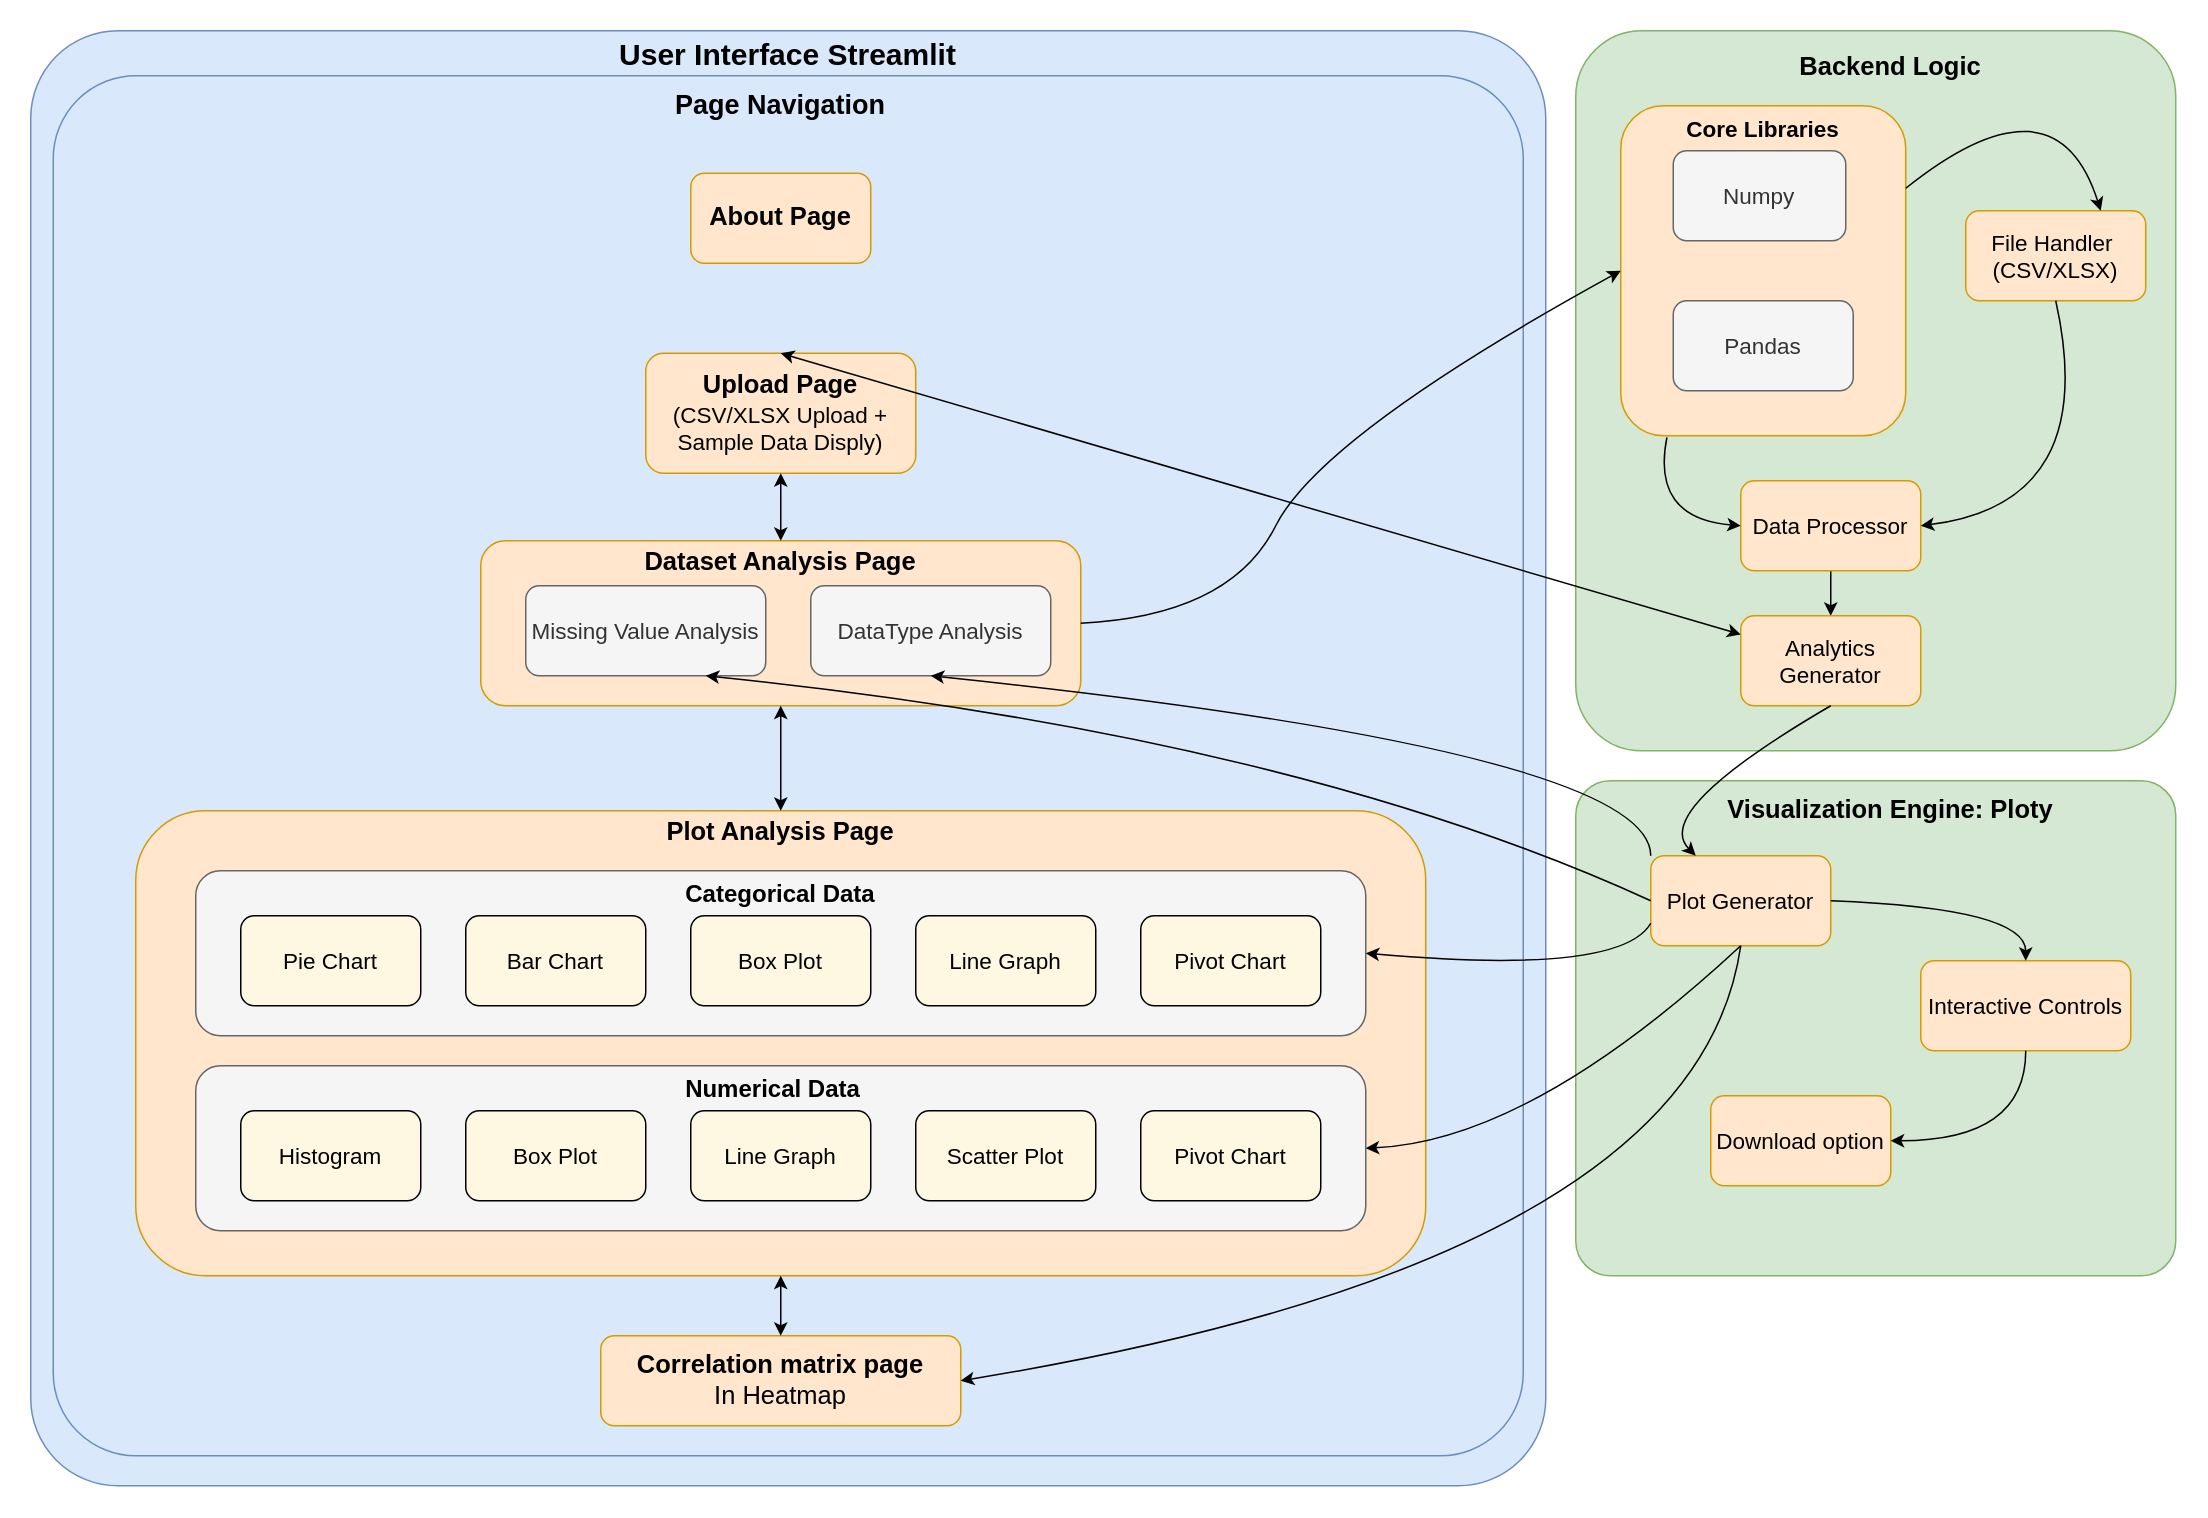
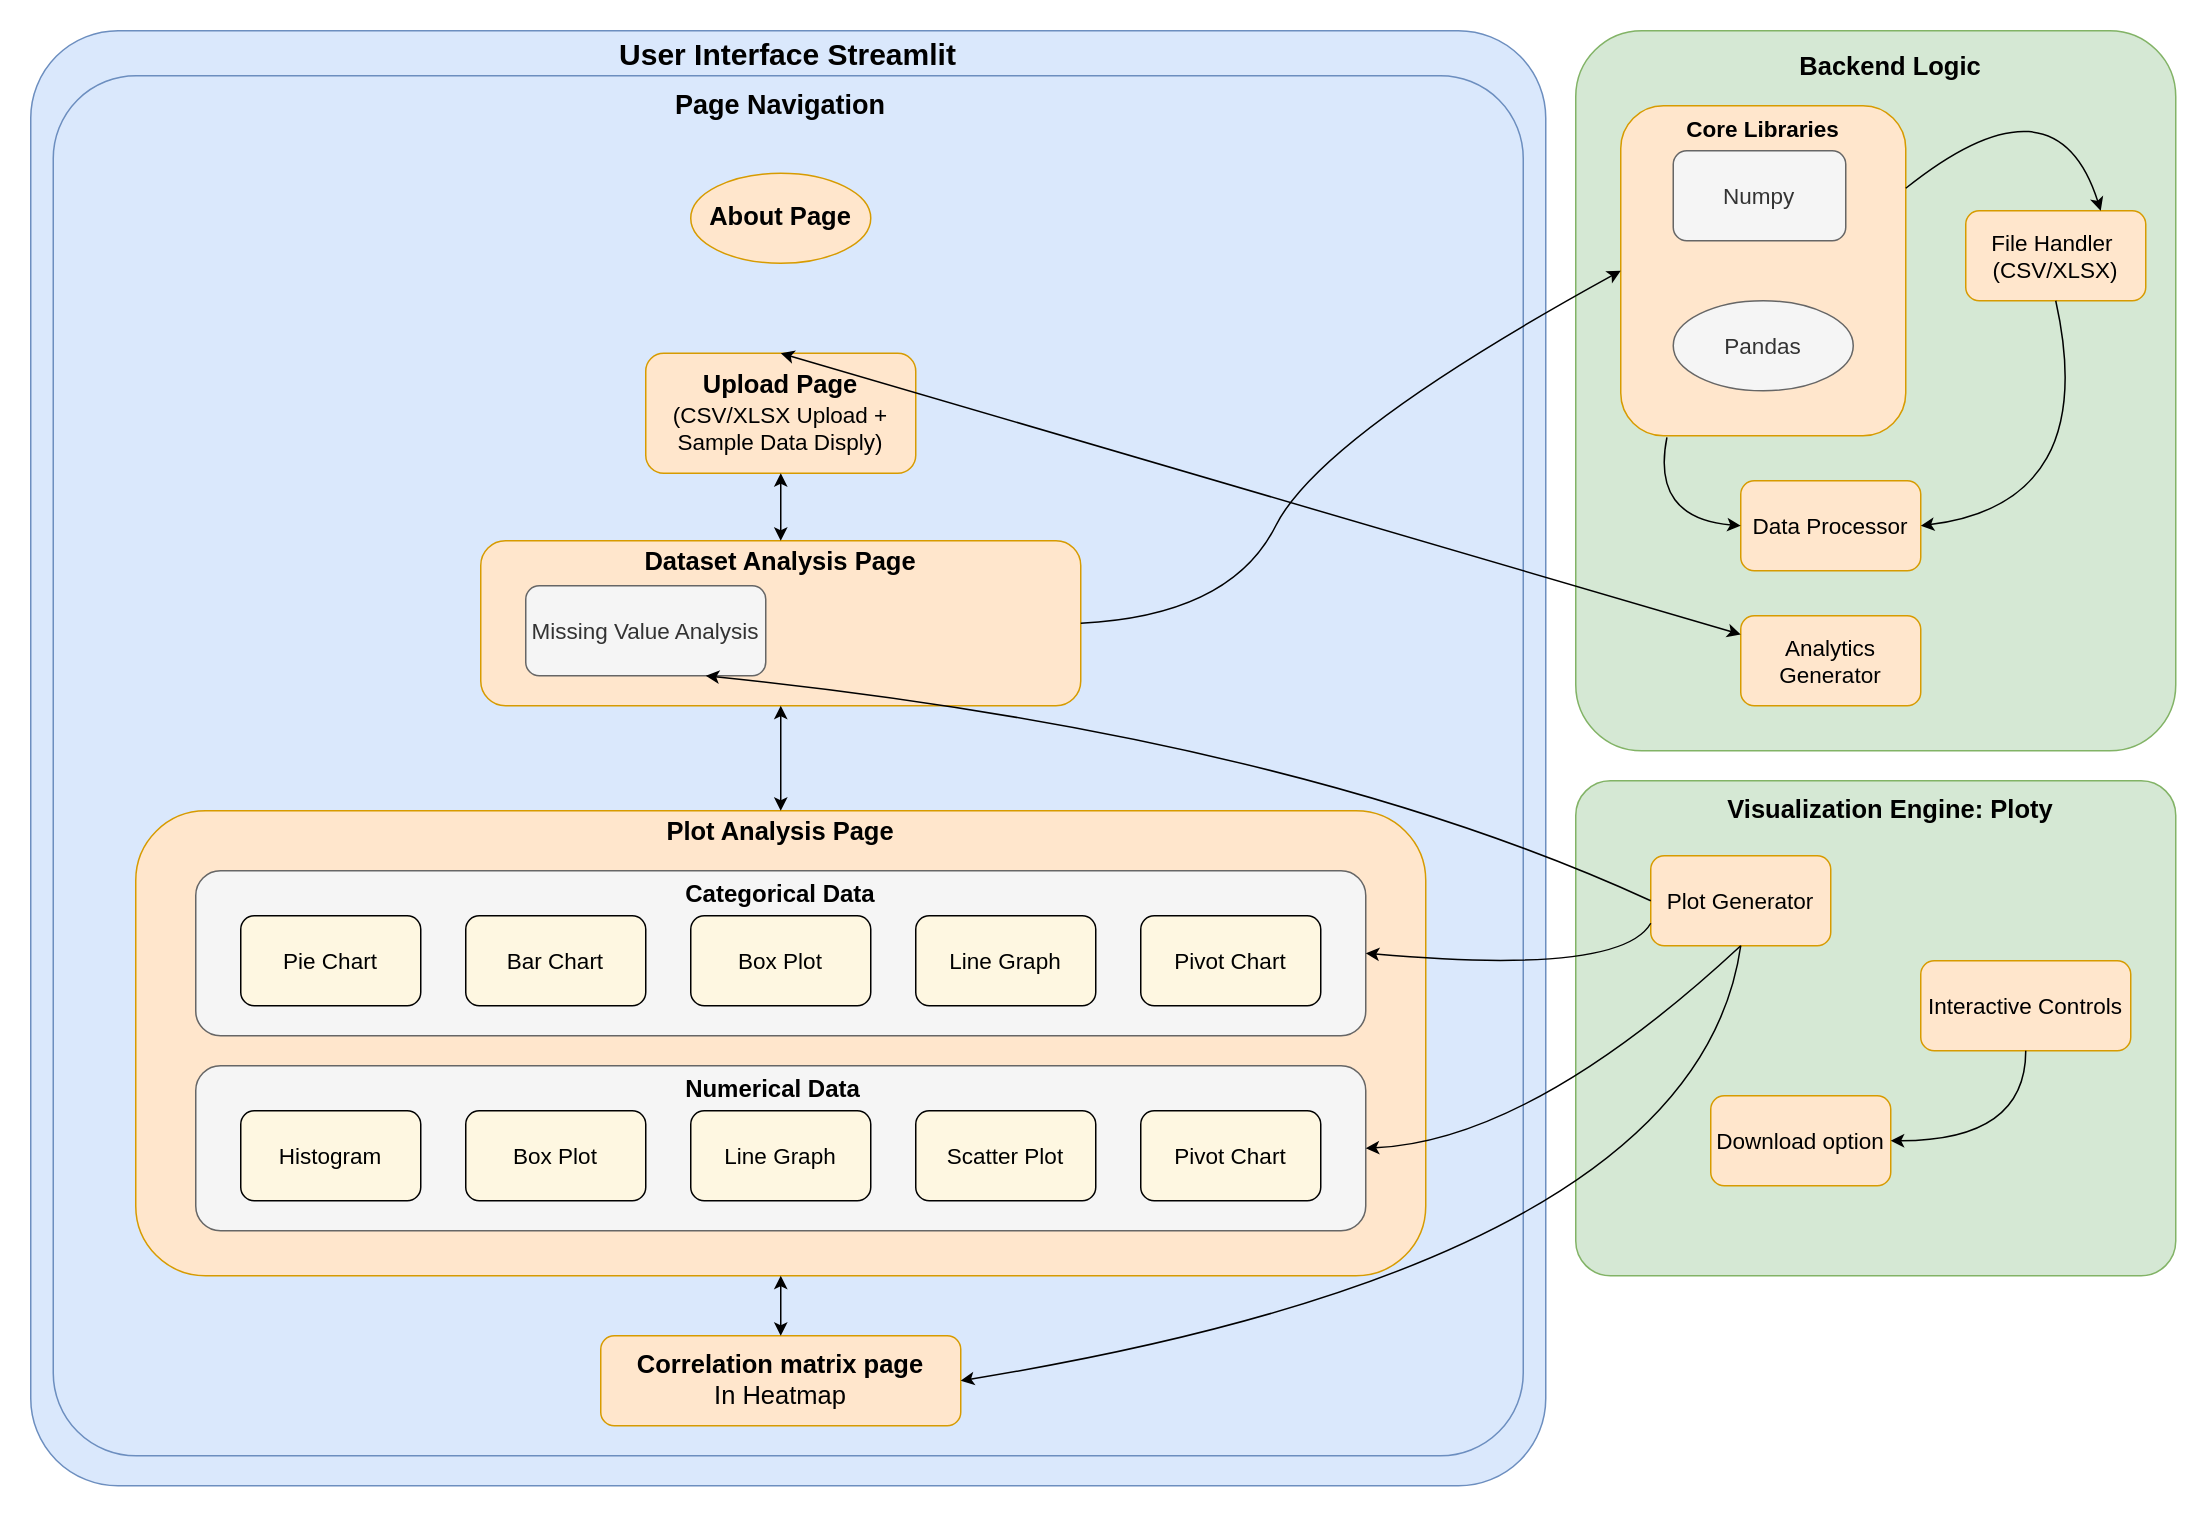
(781, 218) -> (781, 218)
(1763, 346) -> (1763, 346)
(1831, 588) -> none
(931, 631) -> none
(1313, 726) -> none
(1741, 764) -> none
(1933, 909) -> none
